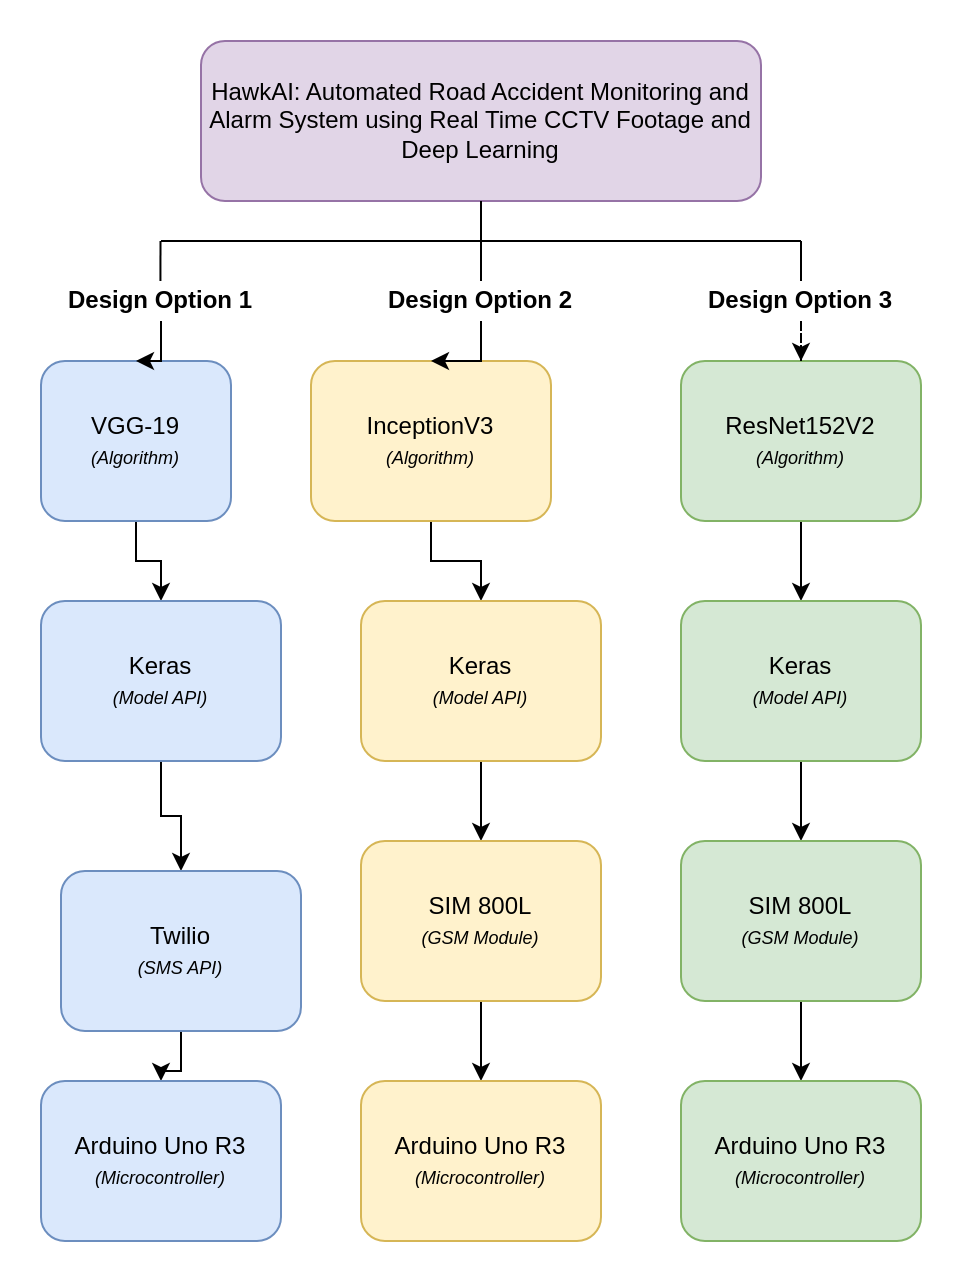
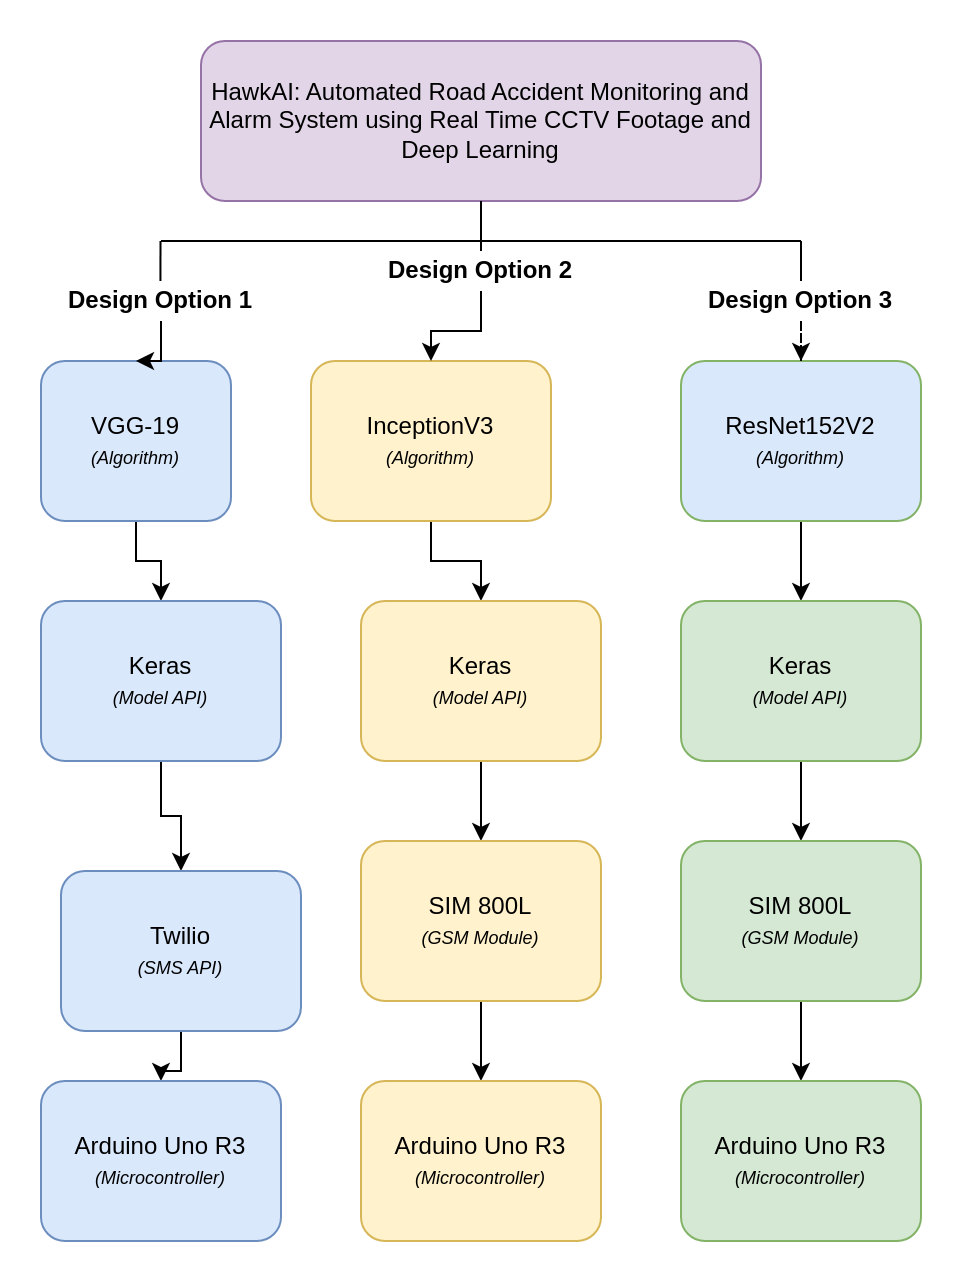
(481, 301) -> (481, 271)
(801, 441) -> (801, 441)
